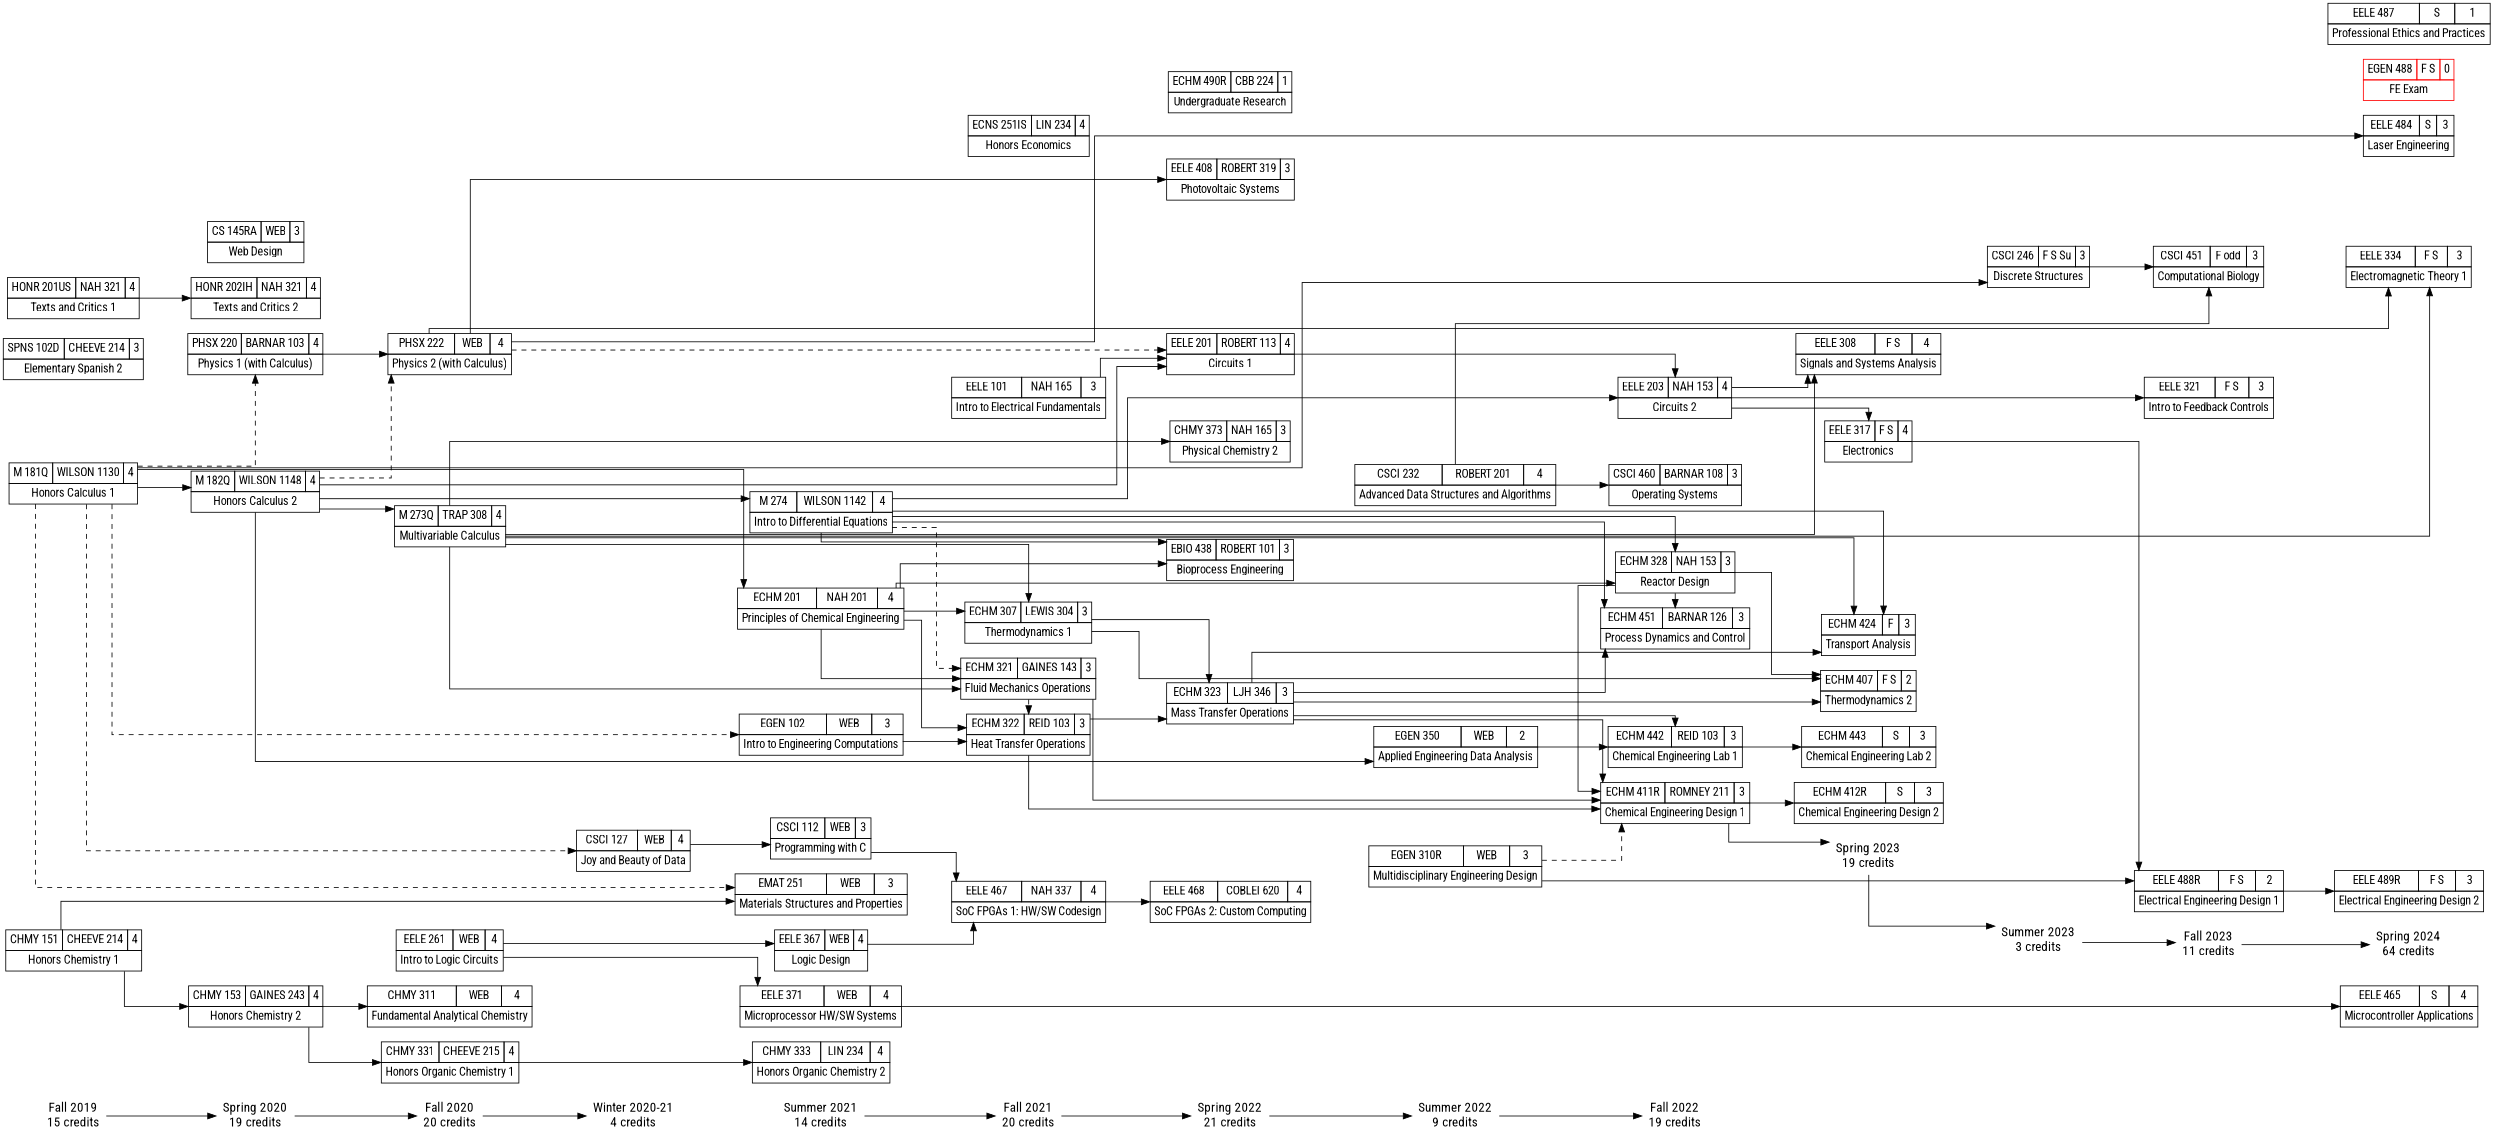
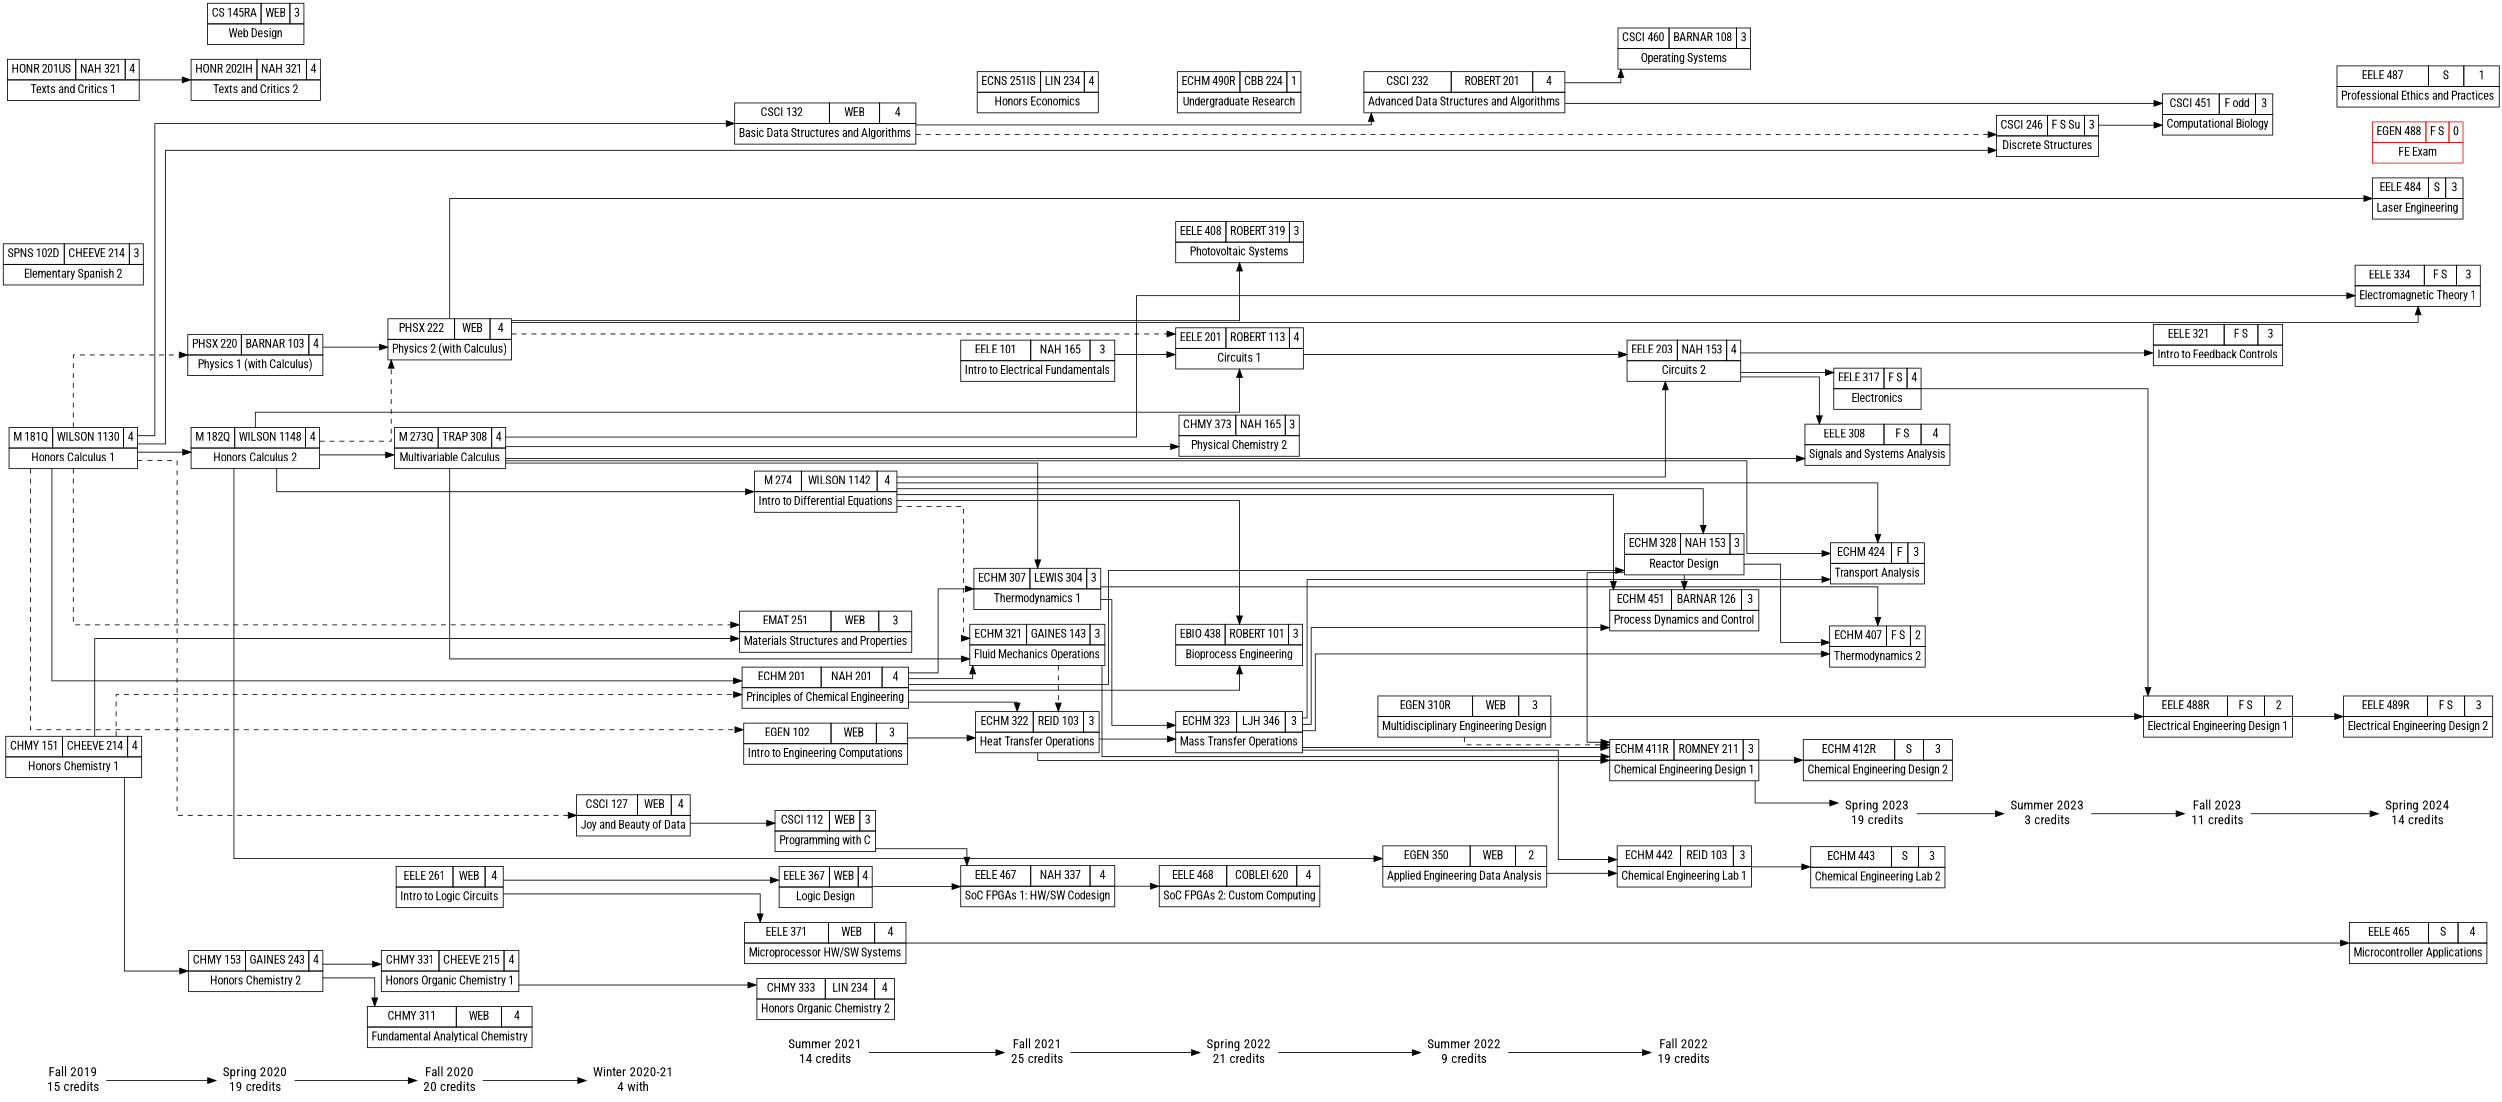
none -> (825, 124)
none -> (404, 695)
(2409, 945) -> (2418, 814)
(633, 1116) -> (633, 1081)
(1028, 1116) -> (1037, 1053)
